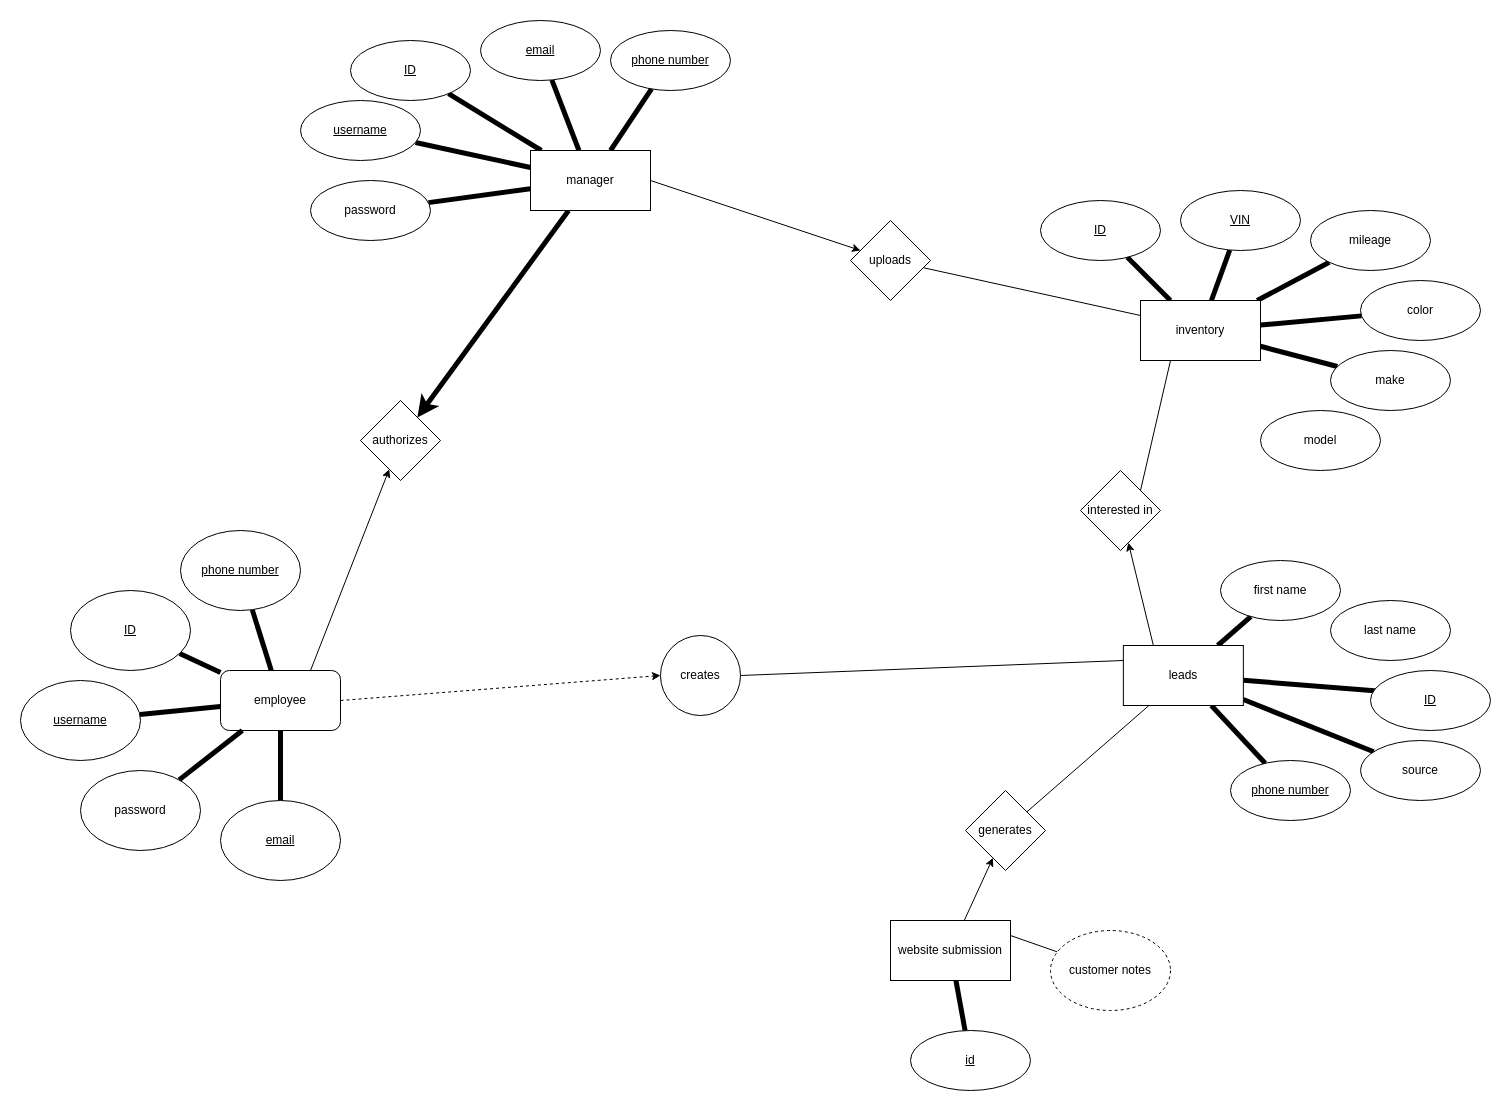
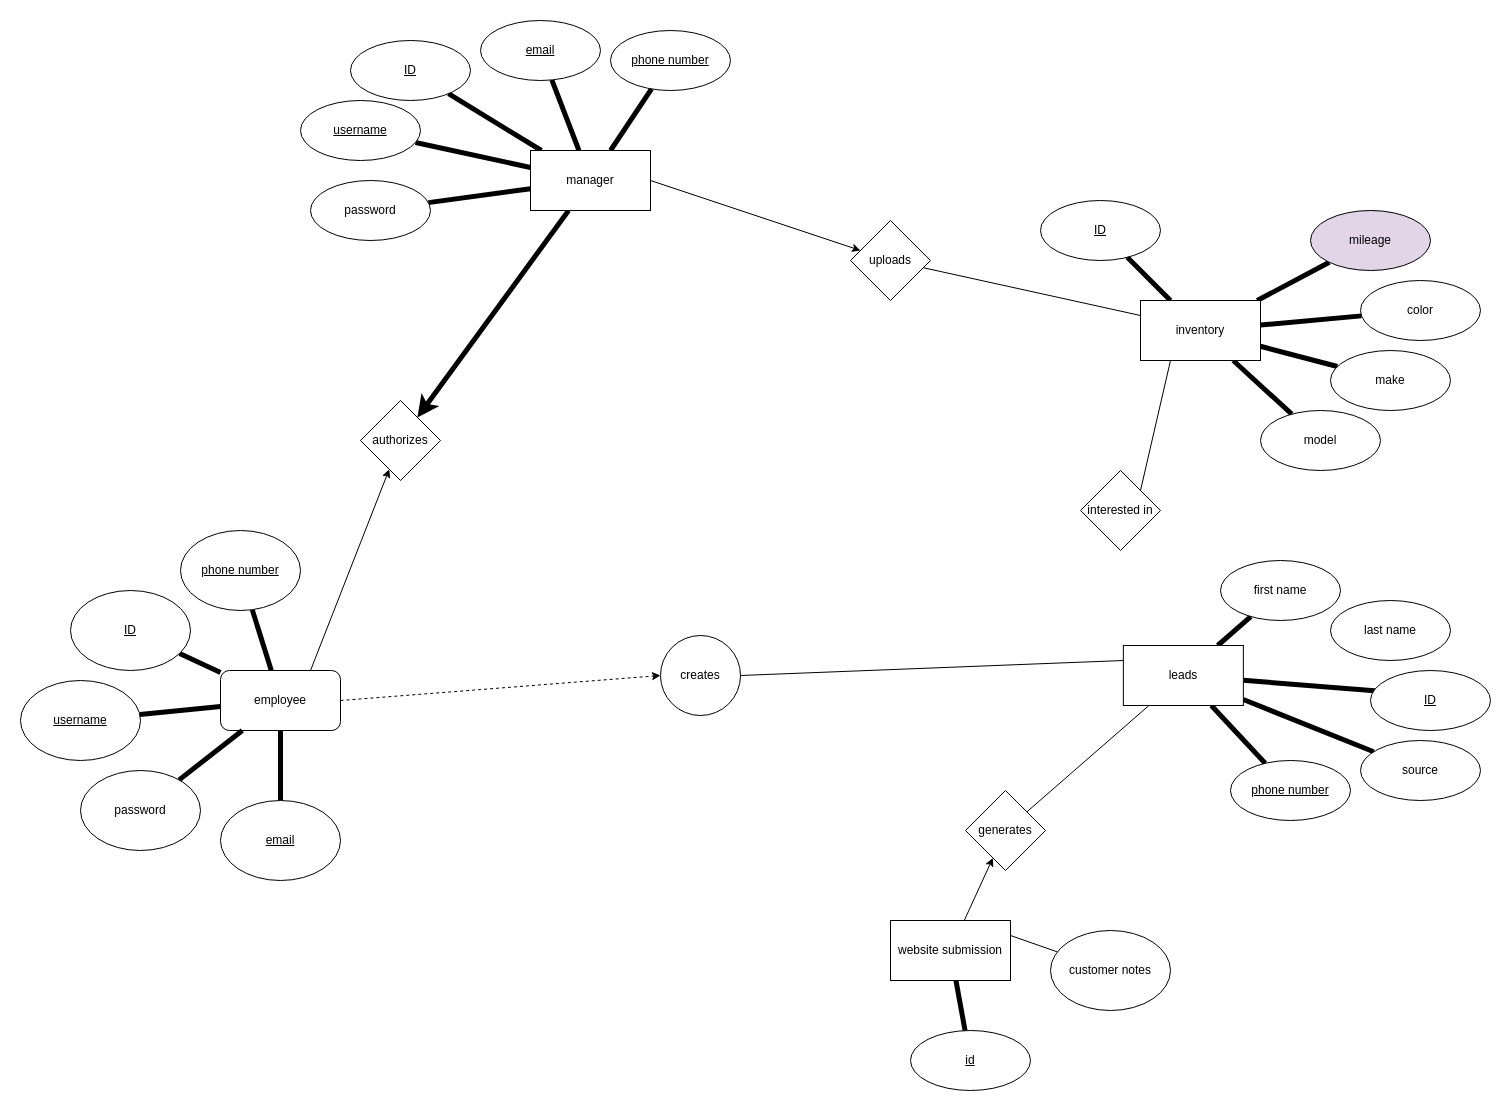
(1241, 221) -> none
(1371, 241) -> (1371, 241)
(1220, 276) -> none
none -> (1262, 387)
(1142, 598) -> none
(1111, 971) -> (1111, 971)
